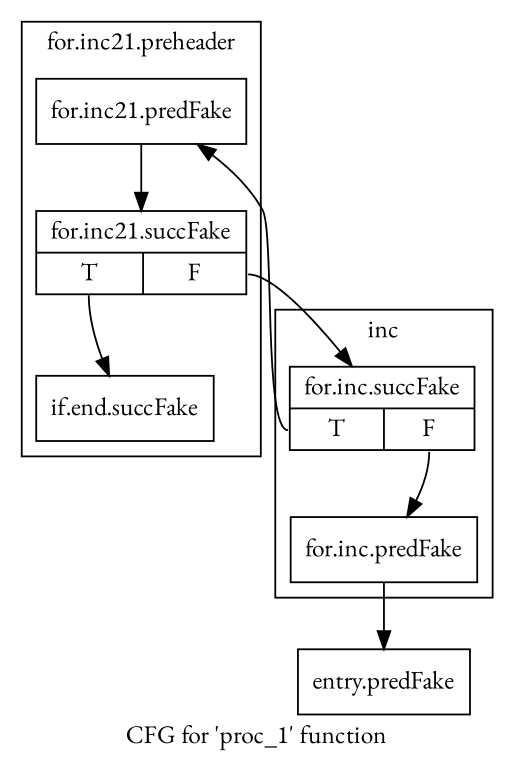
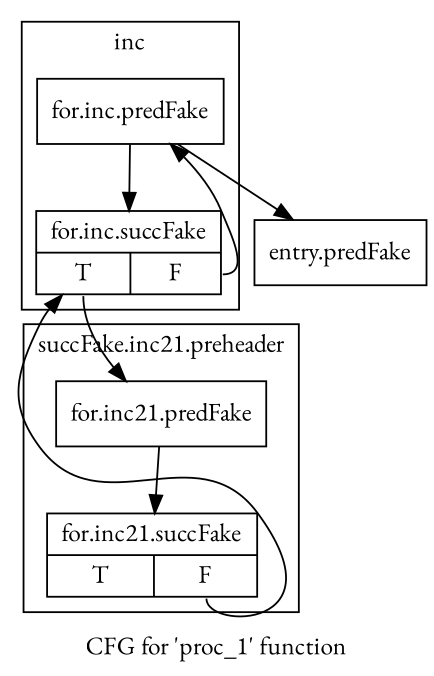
(141, 43) -> (161, 345)
none -> (130, 169)
(125, 408) -> none
